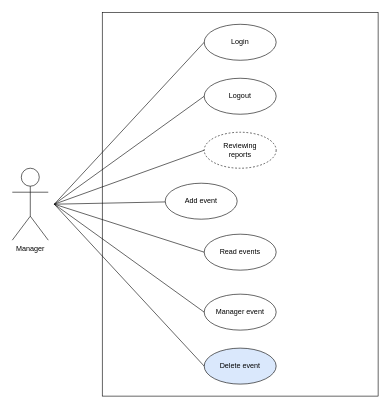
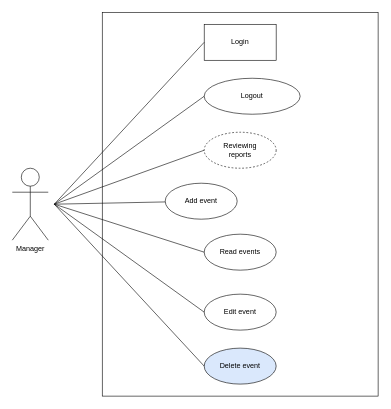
(240, 42) -> (240, 42)
(240, 96) -> (252, 96)
(240, 312) -> (240, 312)
